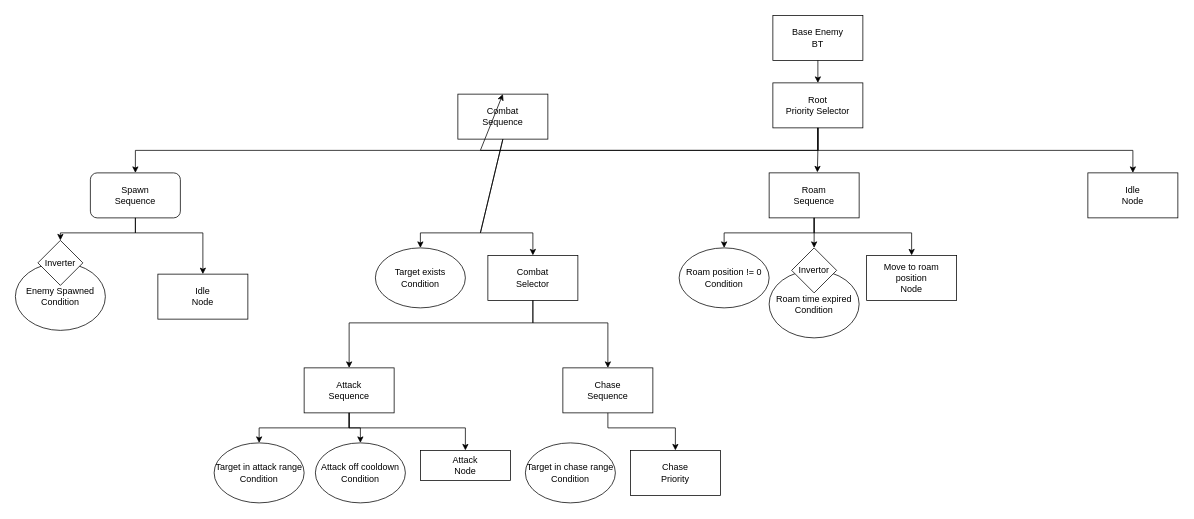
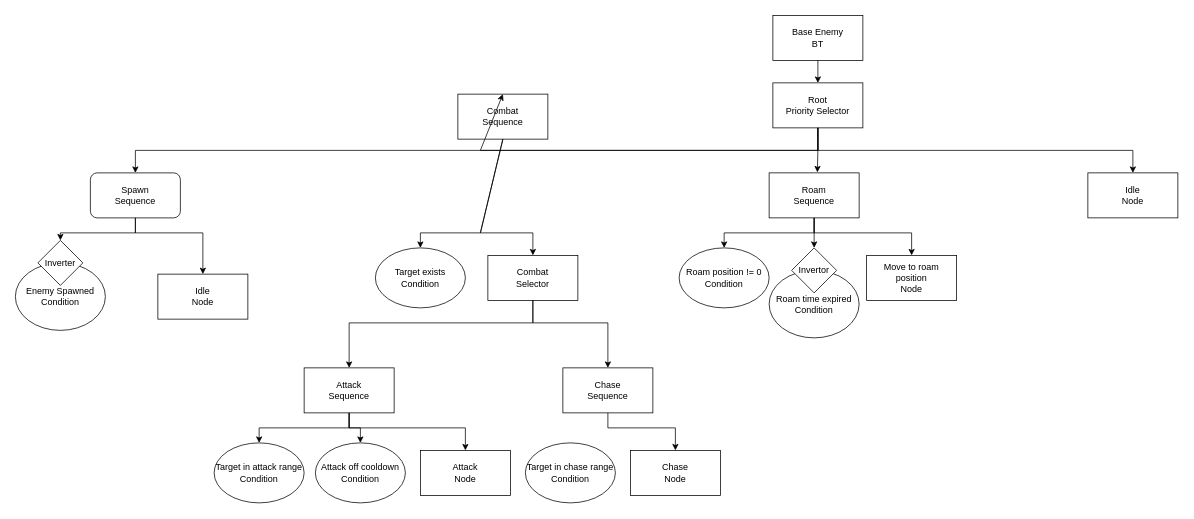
(465, 465) -> (465, 473)
(675, 473) -> (675, 473)
